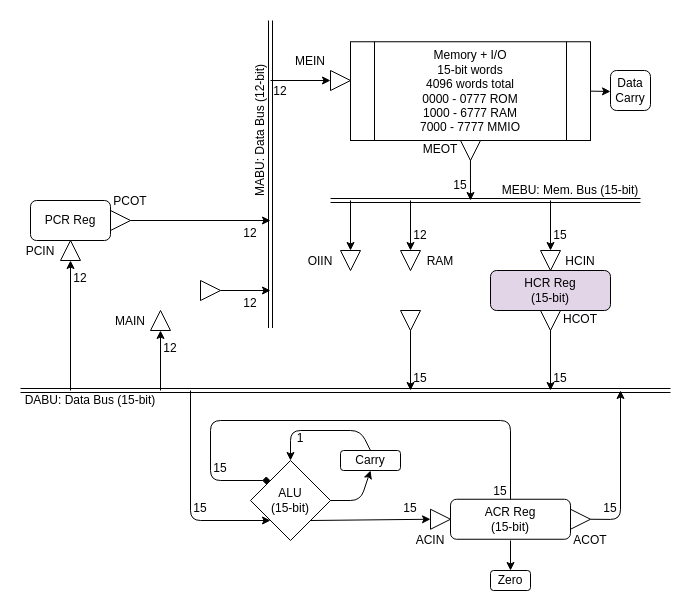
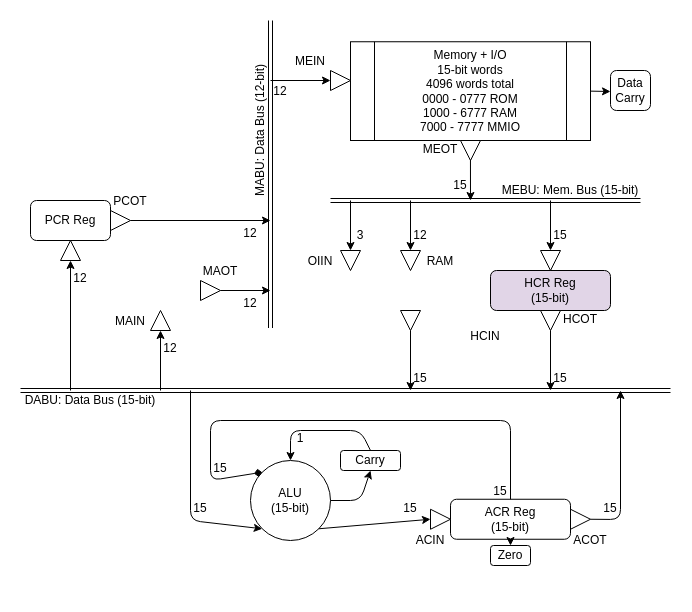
none -> (361, 236)
(41, 252) -> none
(581, 262) -> (486, 337)
none -> (221, 272)
(291, 501) -> (291, 501)
(511, 581) -> (511, 556)
